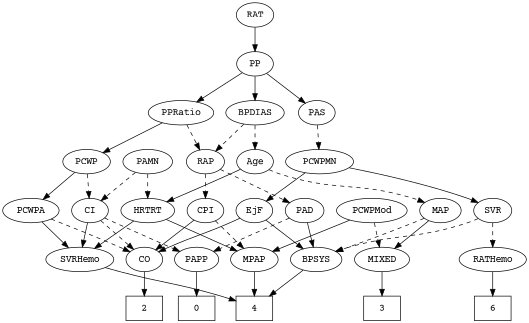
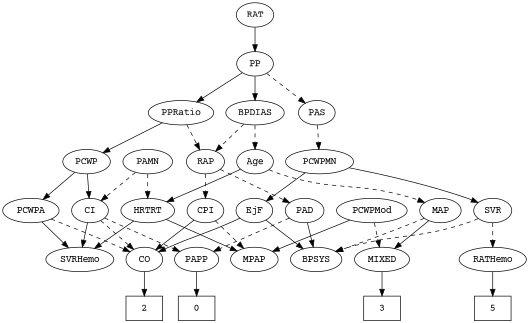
(283, 86) -> (283, 86)
(88, 183) -> (88, 183)
(254, 308) -> none
(493, 308) -> (493, 308)
